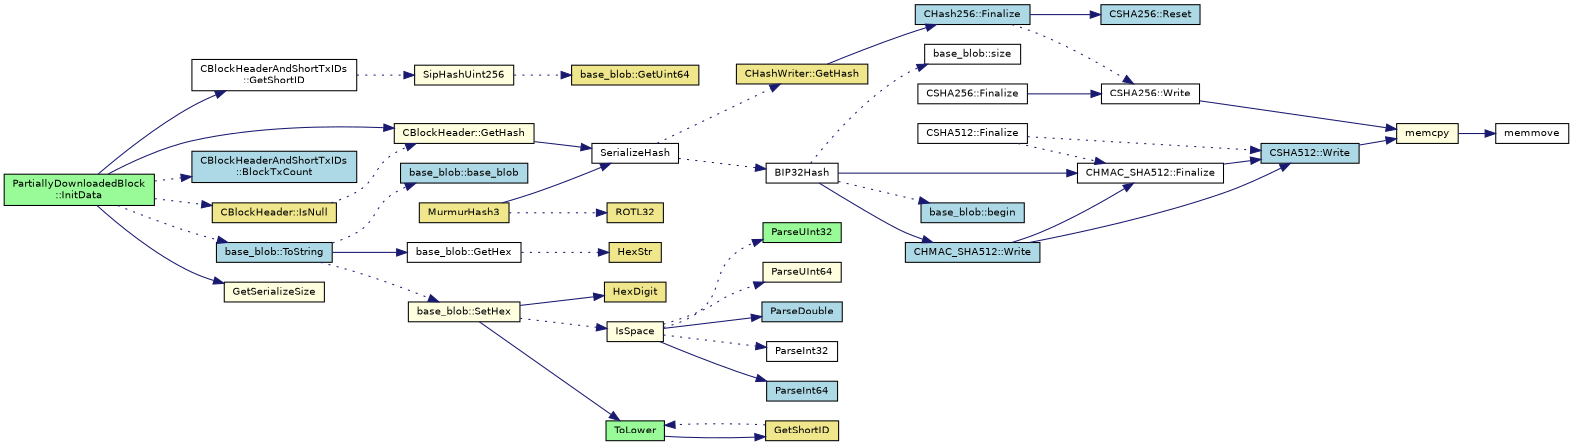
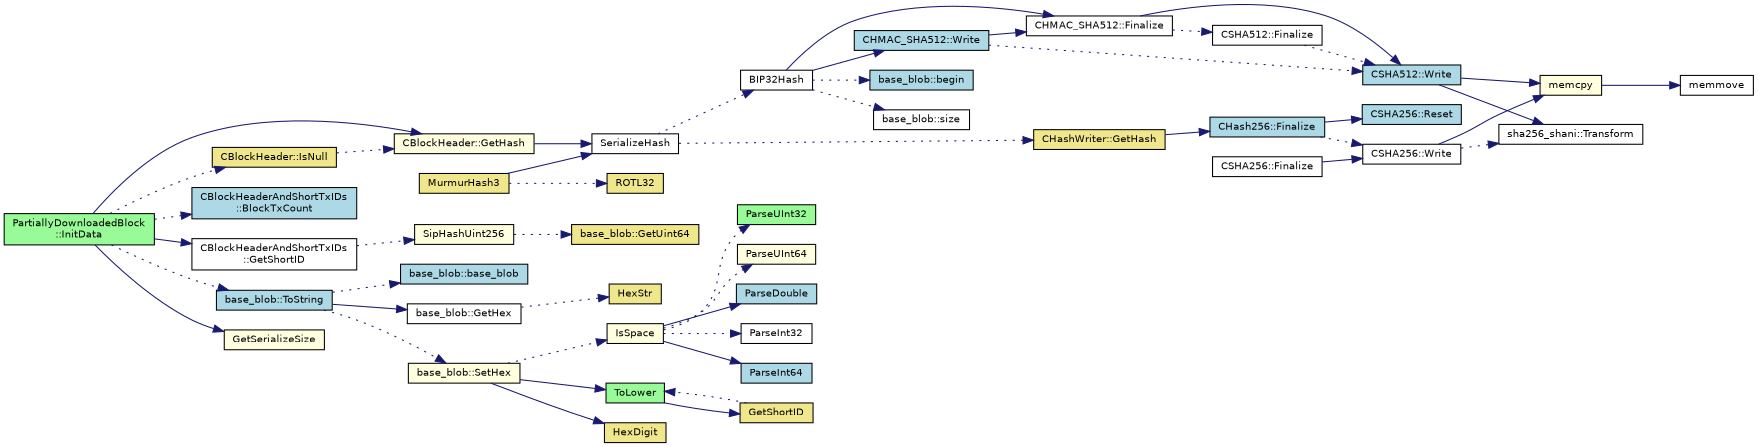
none -> (1571, 134)
(1057, 152) -> (1187, 31)
(1158, 213) -> (1171, 58)
